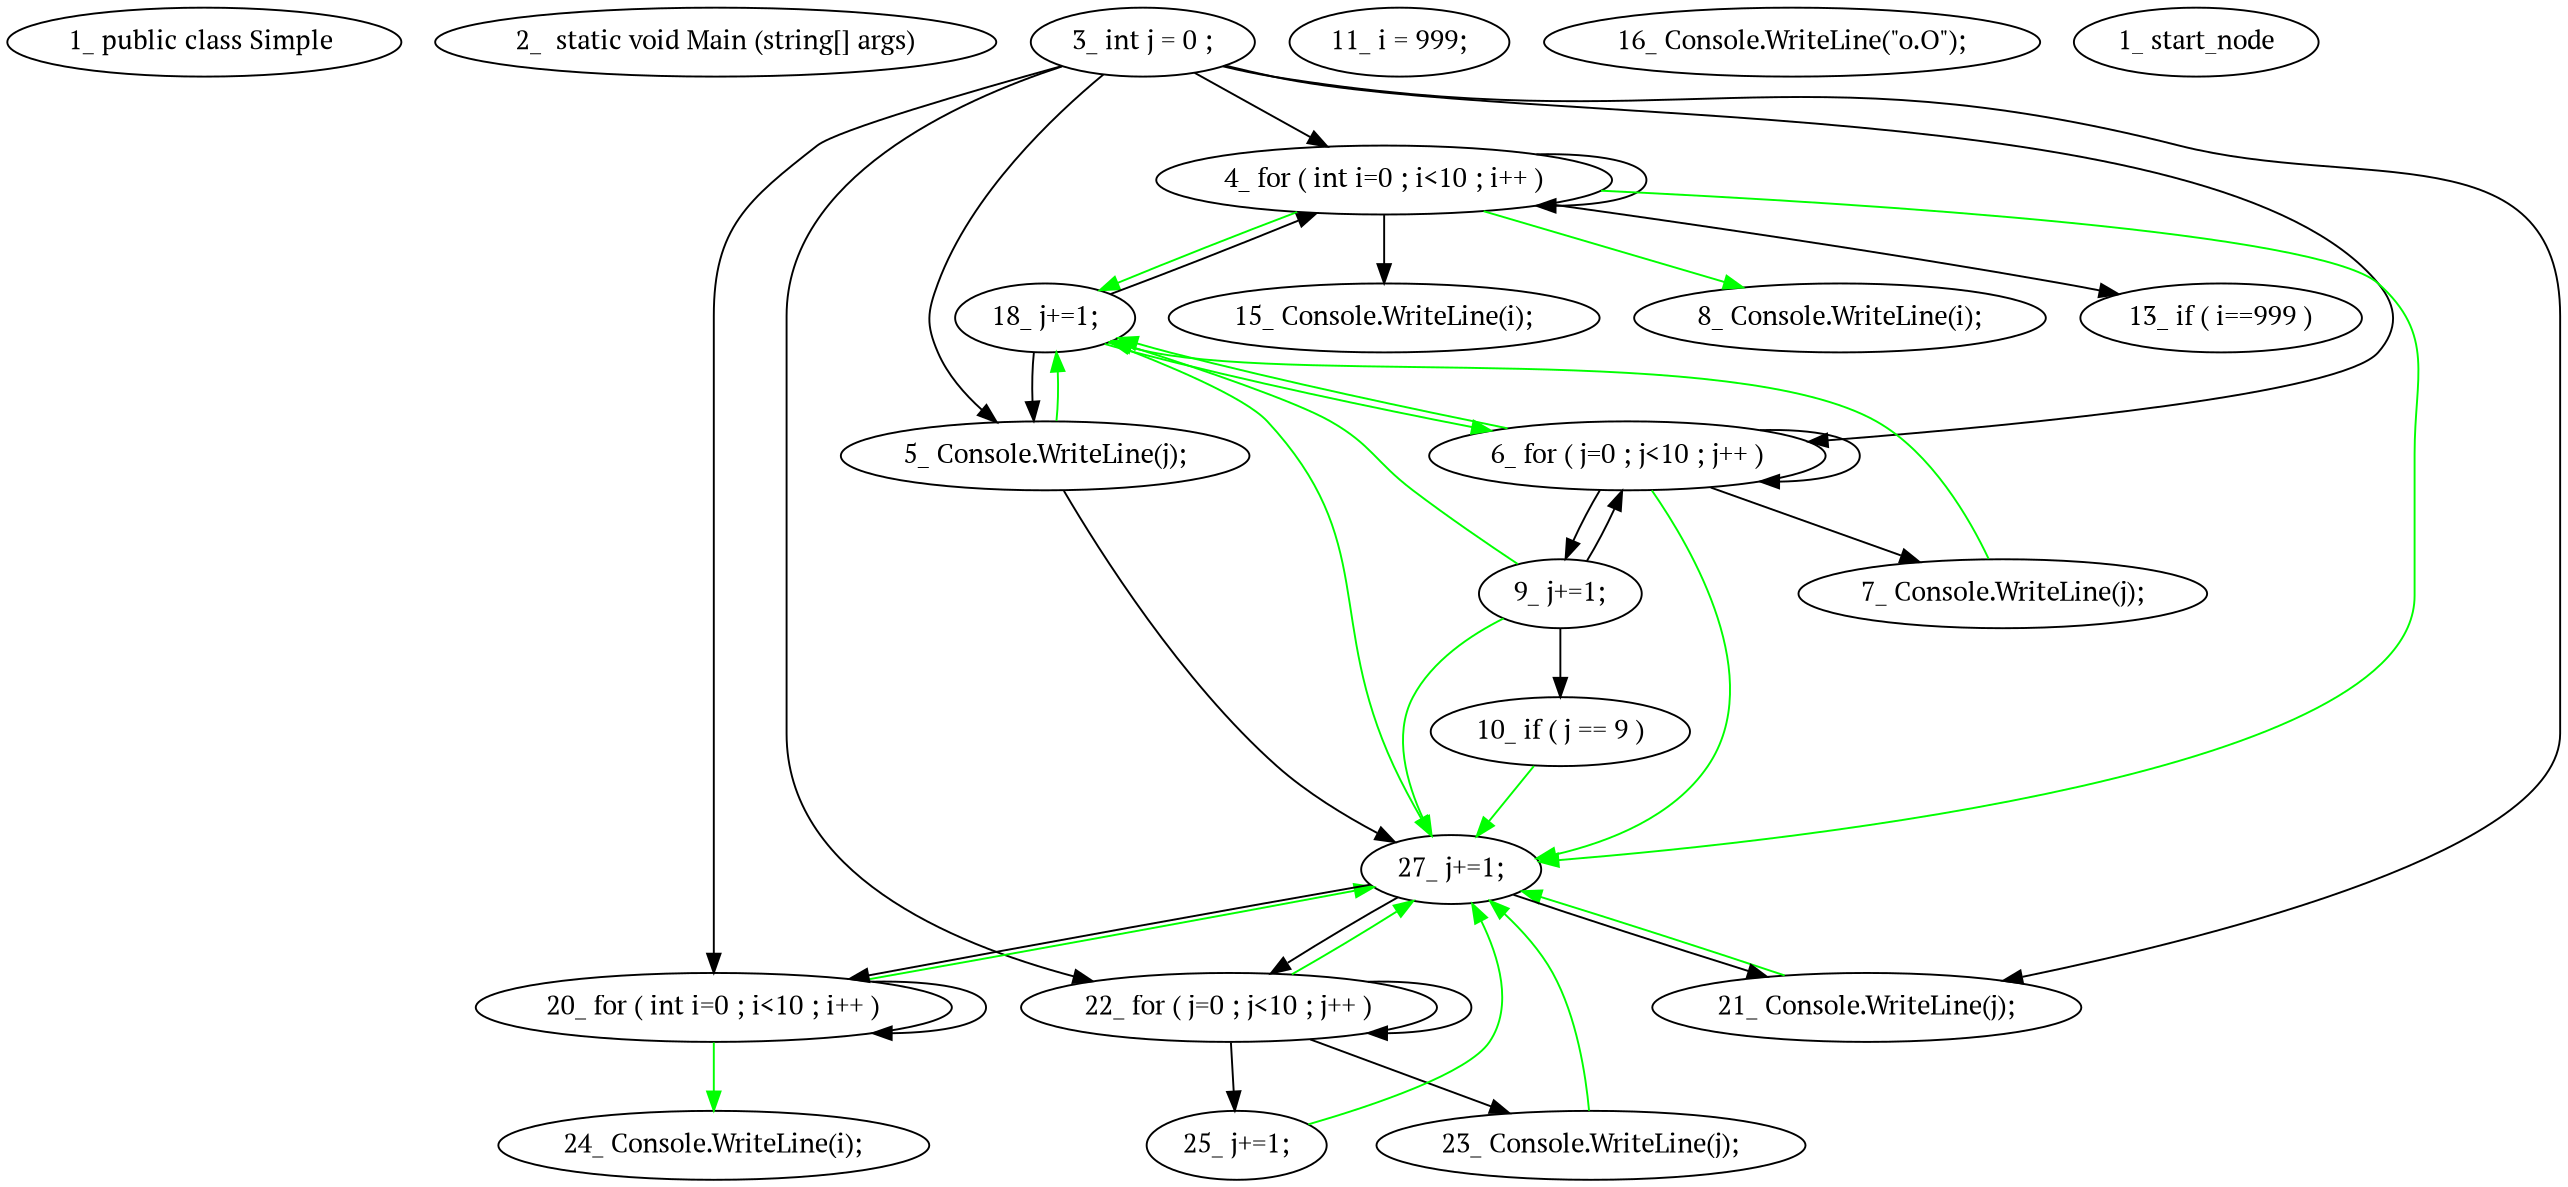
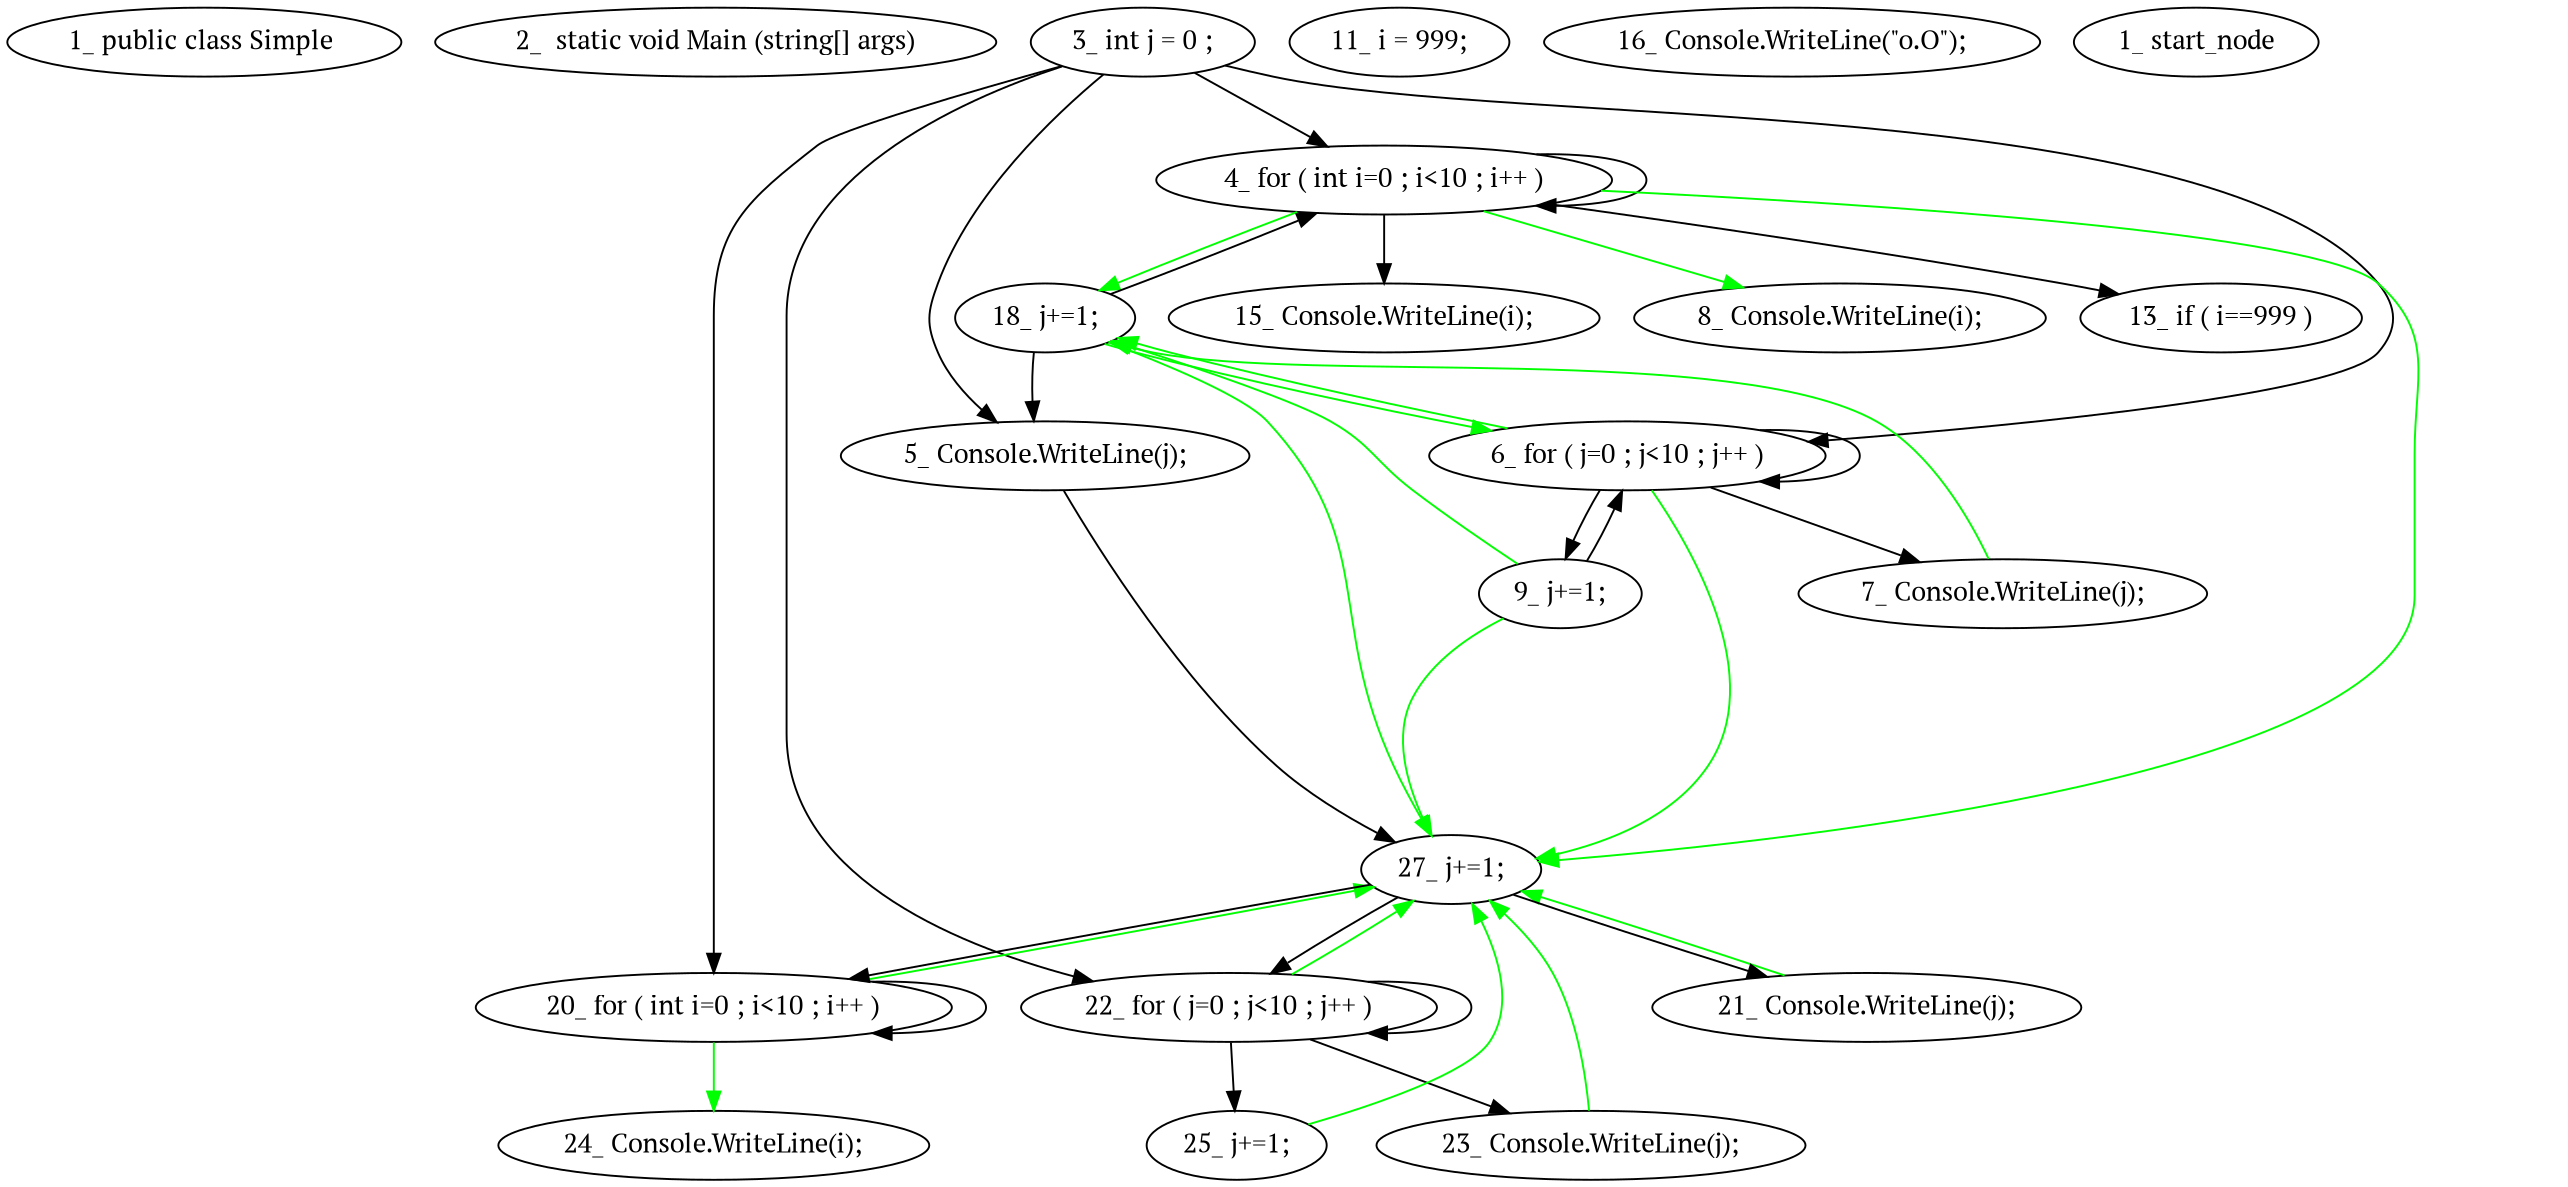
(2443, 180) -> none
(1058, 396) -> none
(1560, 732) -> none
